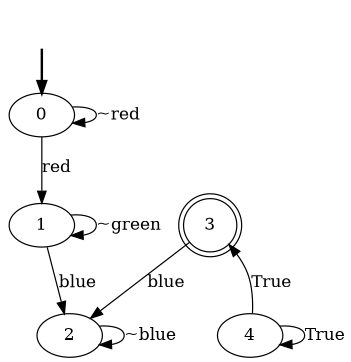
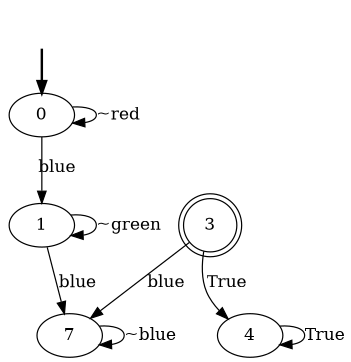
(57, 168) -> (57, 168)
(250, 282) -> (204, 283)
(70, 335) -> (70, 335)
